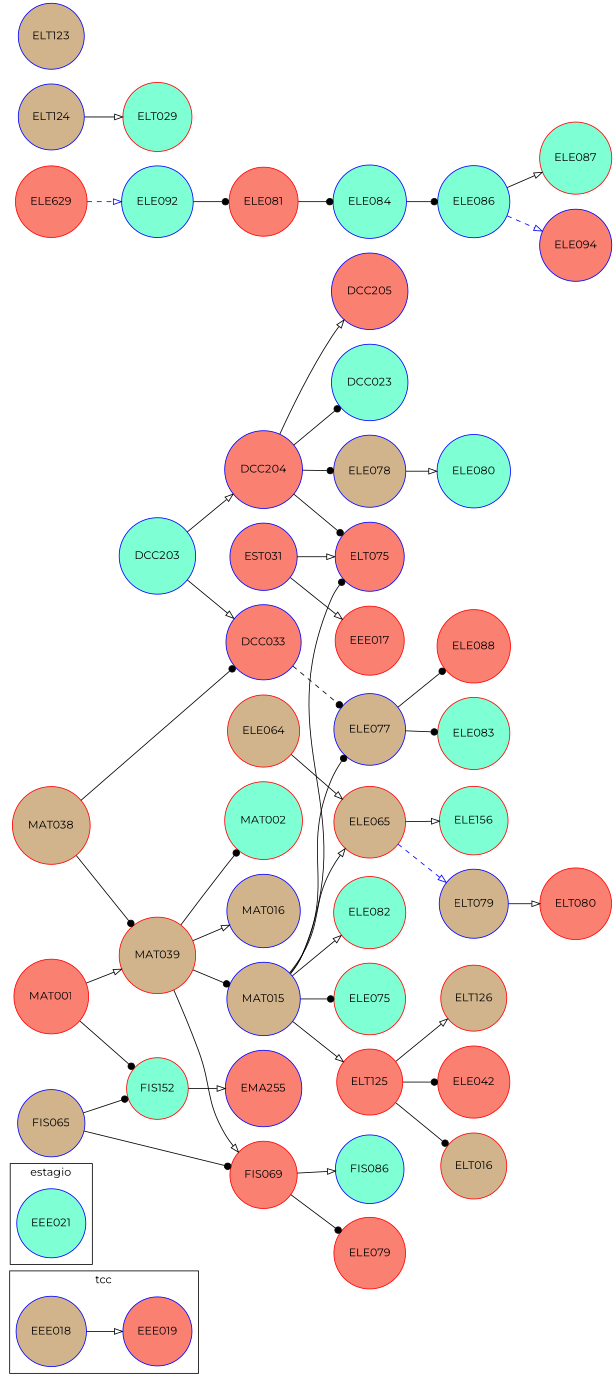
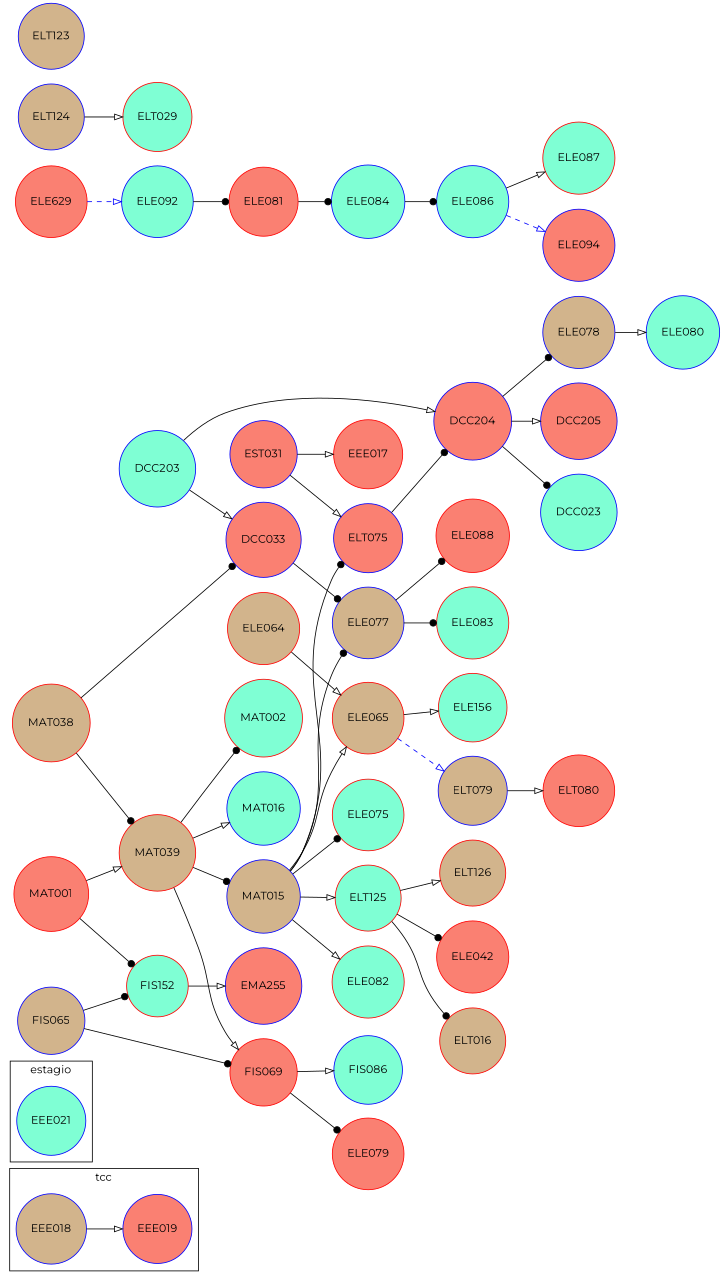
(316, 512) -> (417, 484)
(316, 685) -> (314, 580)
(264, 911) -> (264, 808)
(370, 1082) -> (368, 898)
